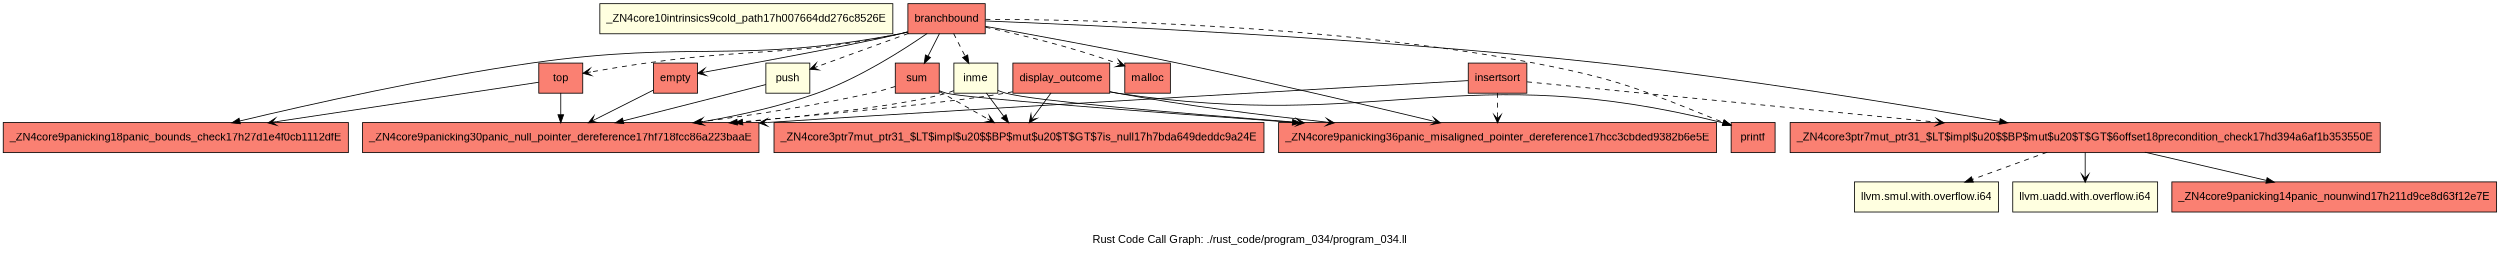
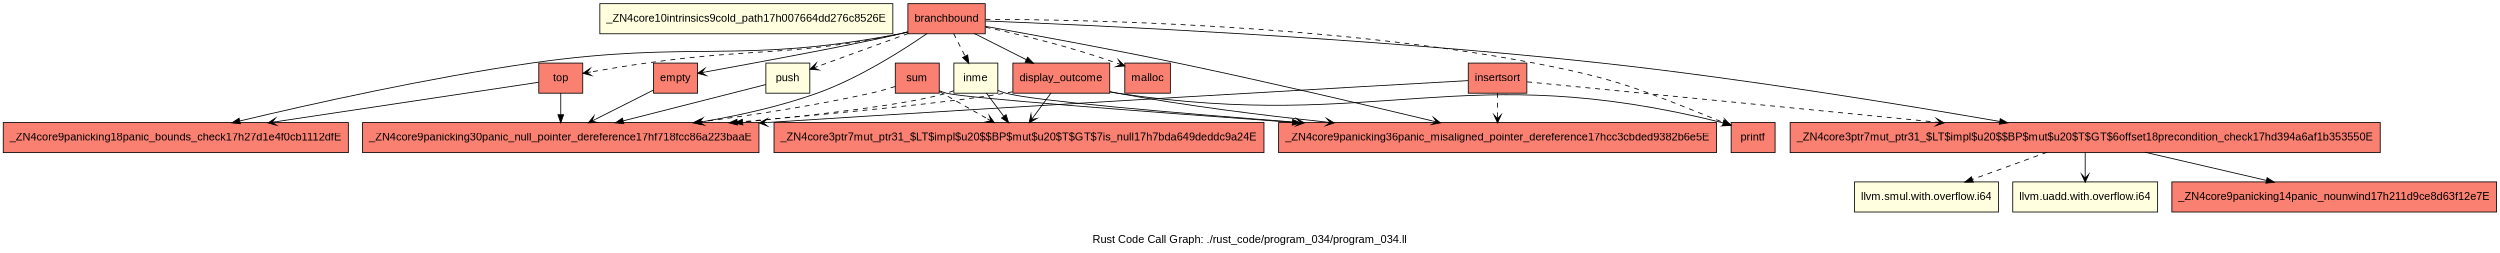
(1304, 33) -> (1304, 33)
(934, 45) -> (1000, 46)
